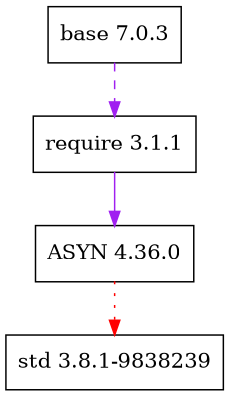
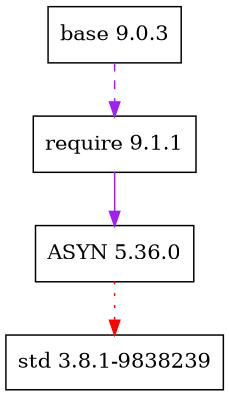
(115, 35) -> (115, 35)
(115, 144) -> (115, 144)
(115, 254) -> (115, 254)
